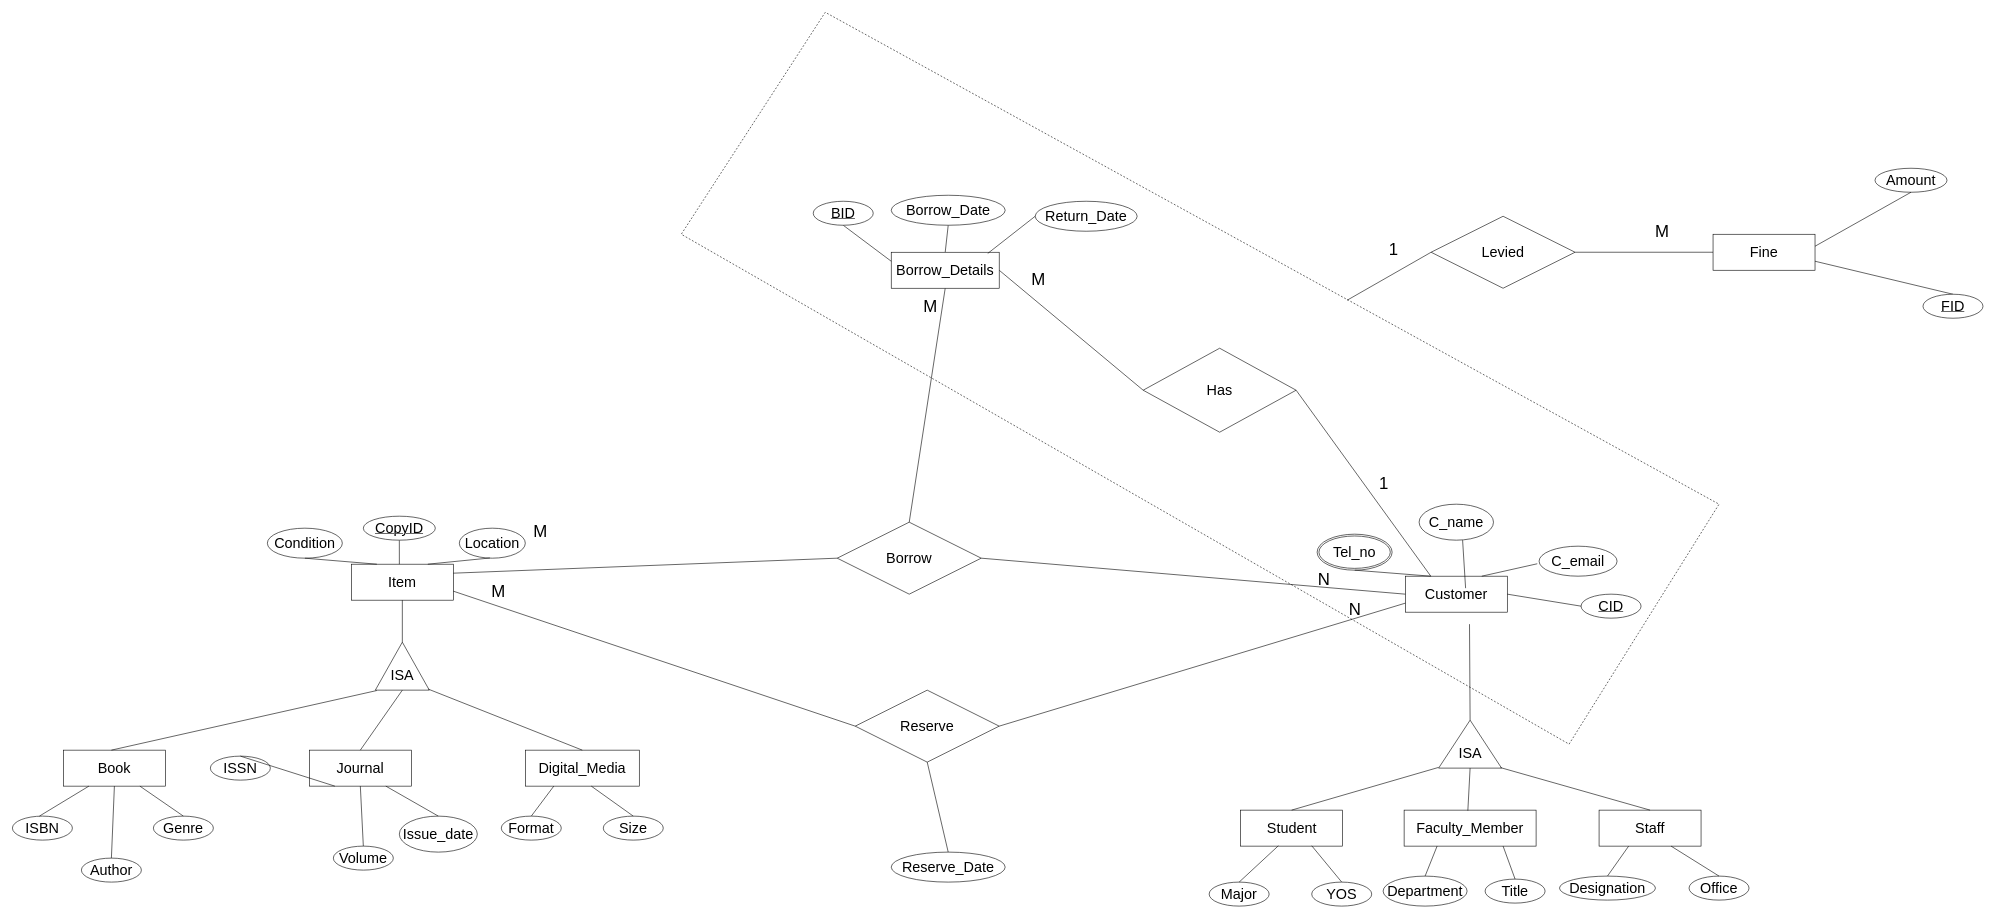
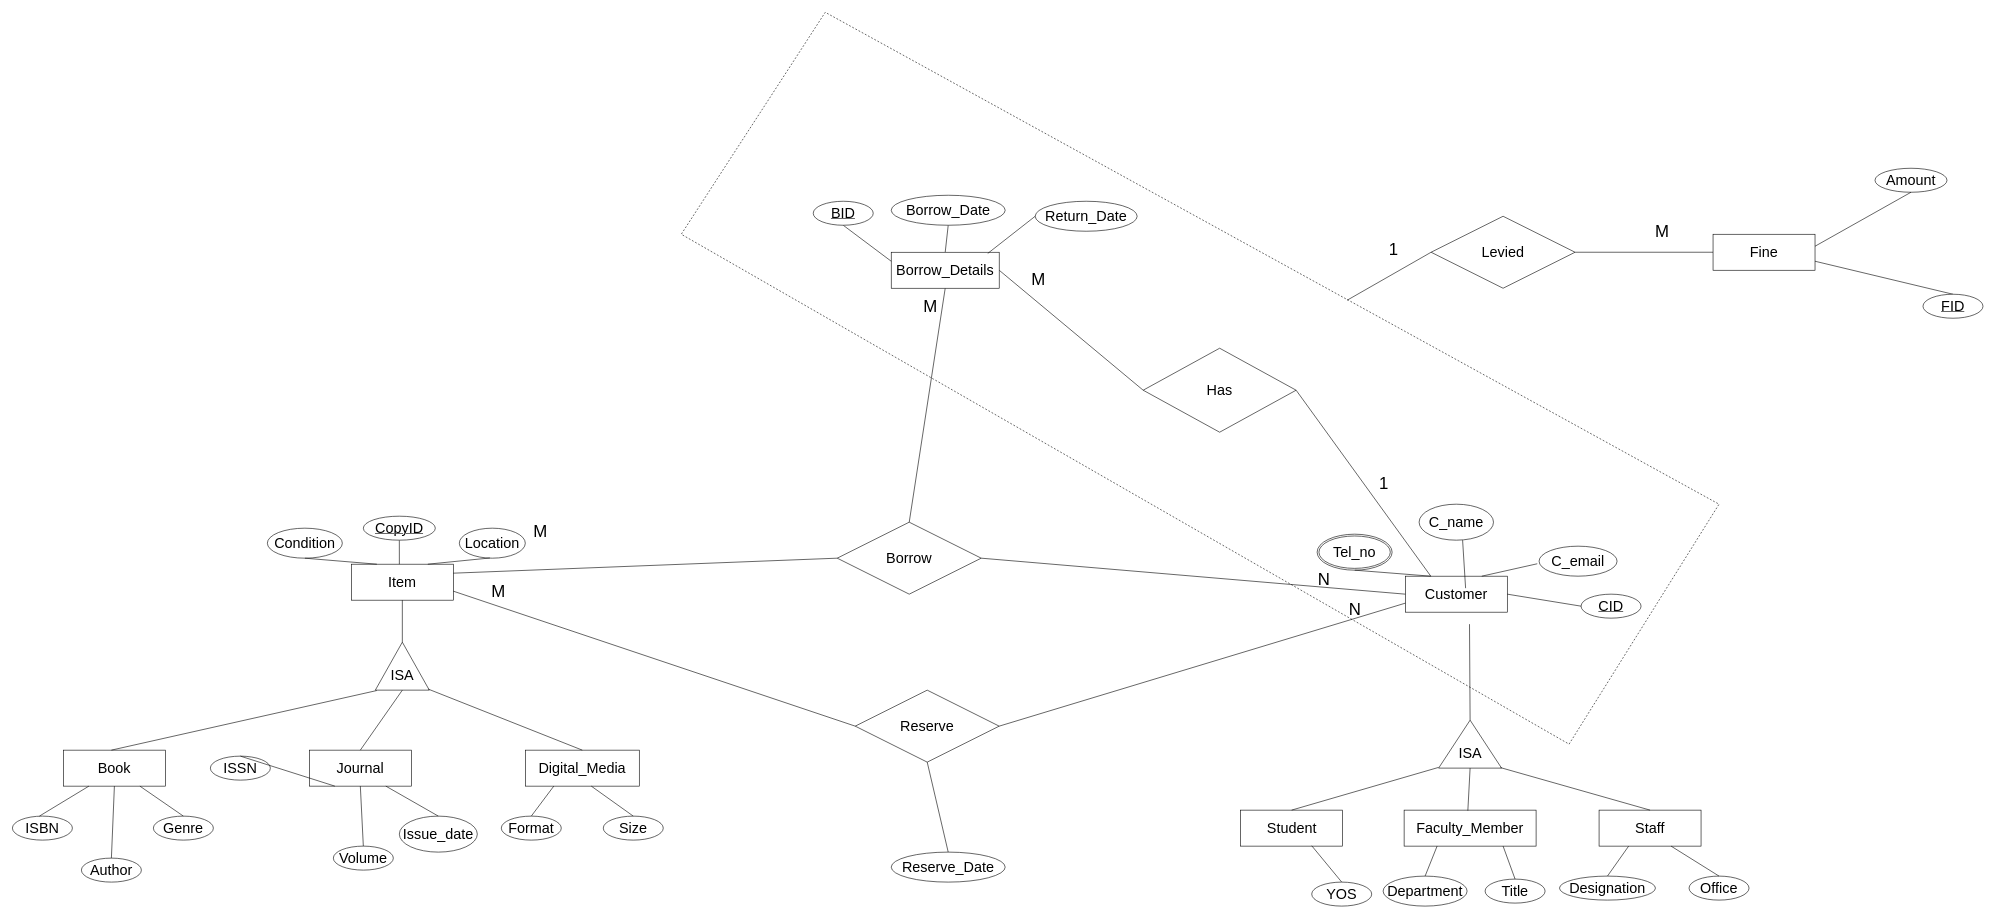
(1259, 864) -> none
(1239, 894) -> none
